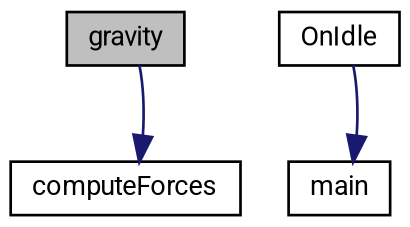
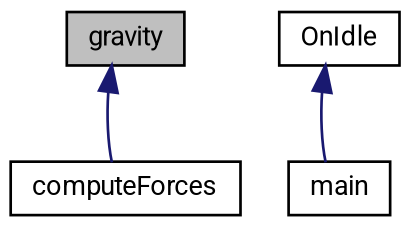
(143, 100) -> (108, 127)
(357, 100) -> (322, 127)
